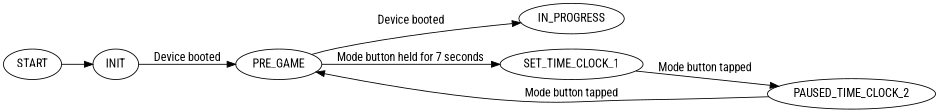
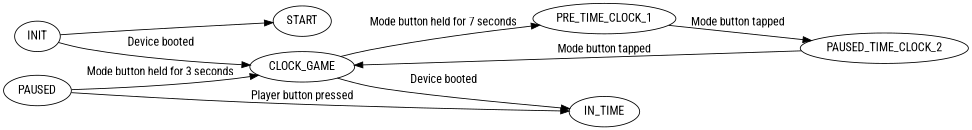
(572, 19) -> (604, 112)
(73, 64) -> (162, 29)
(279, 64) -> (302, 67)
(572, 64) -> (604, 19)
none -> (37, 91)
